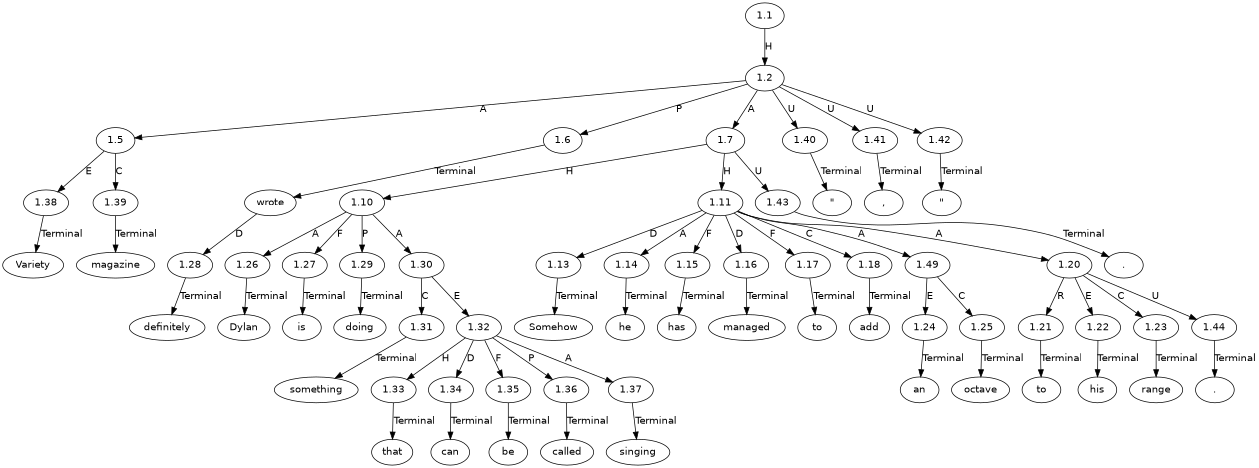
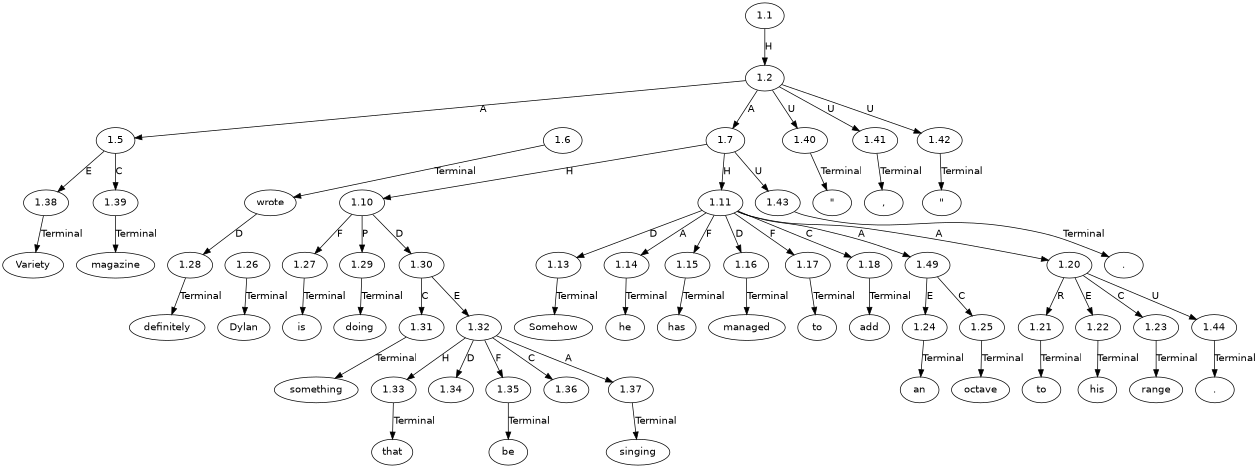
(667, 108) -> none
(308, 232) -> none
(399, 234) -> (399, 234)
(532, 359) -> (532, 359)
(450, 452) -> none
(567, 452) -> none
